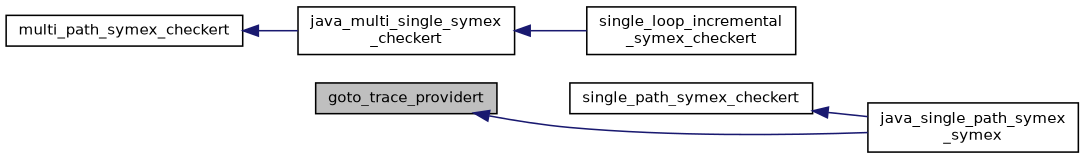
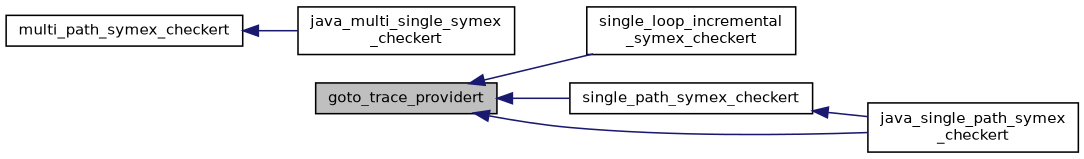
(558, 31) -> (539, 67)
none -> (541, 98)
(973, 127) -> (973, 127)
